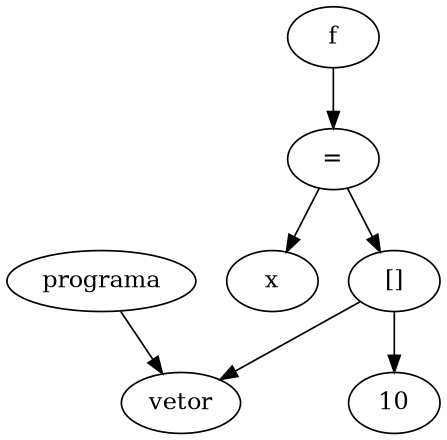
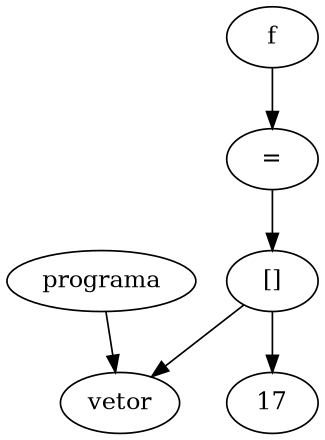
(272, 281) -> none
(394, 403) -> (272, 403)
